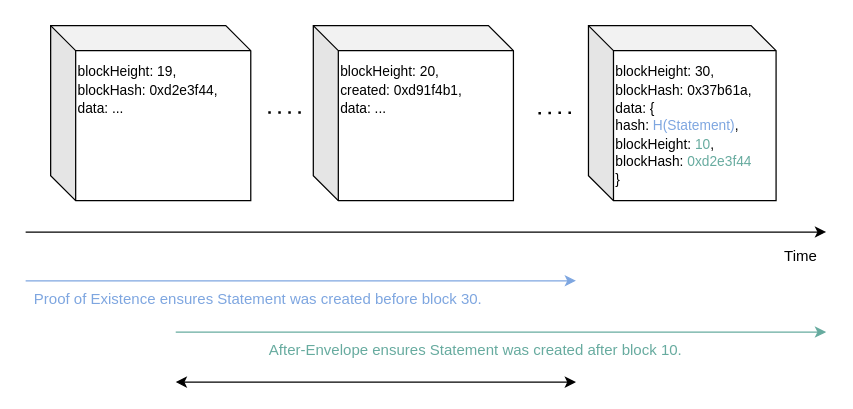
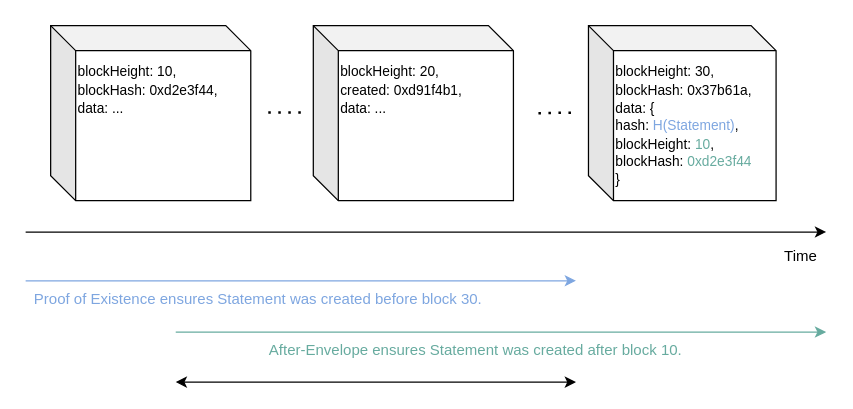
(159, 126) -> (159, 126)
